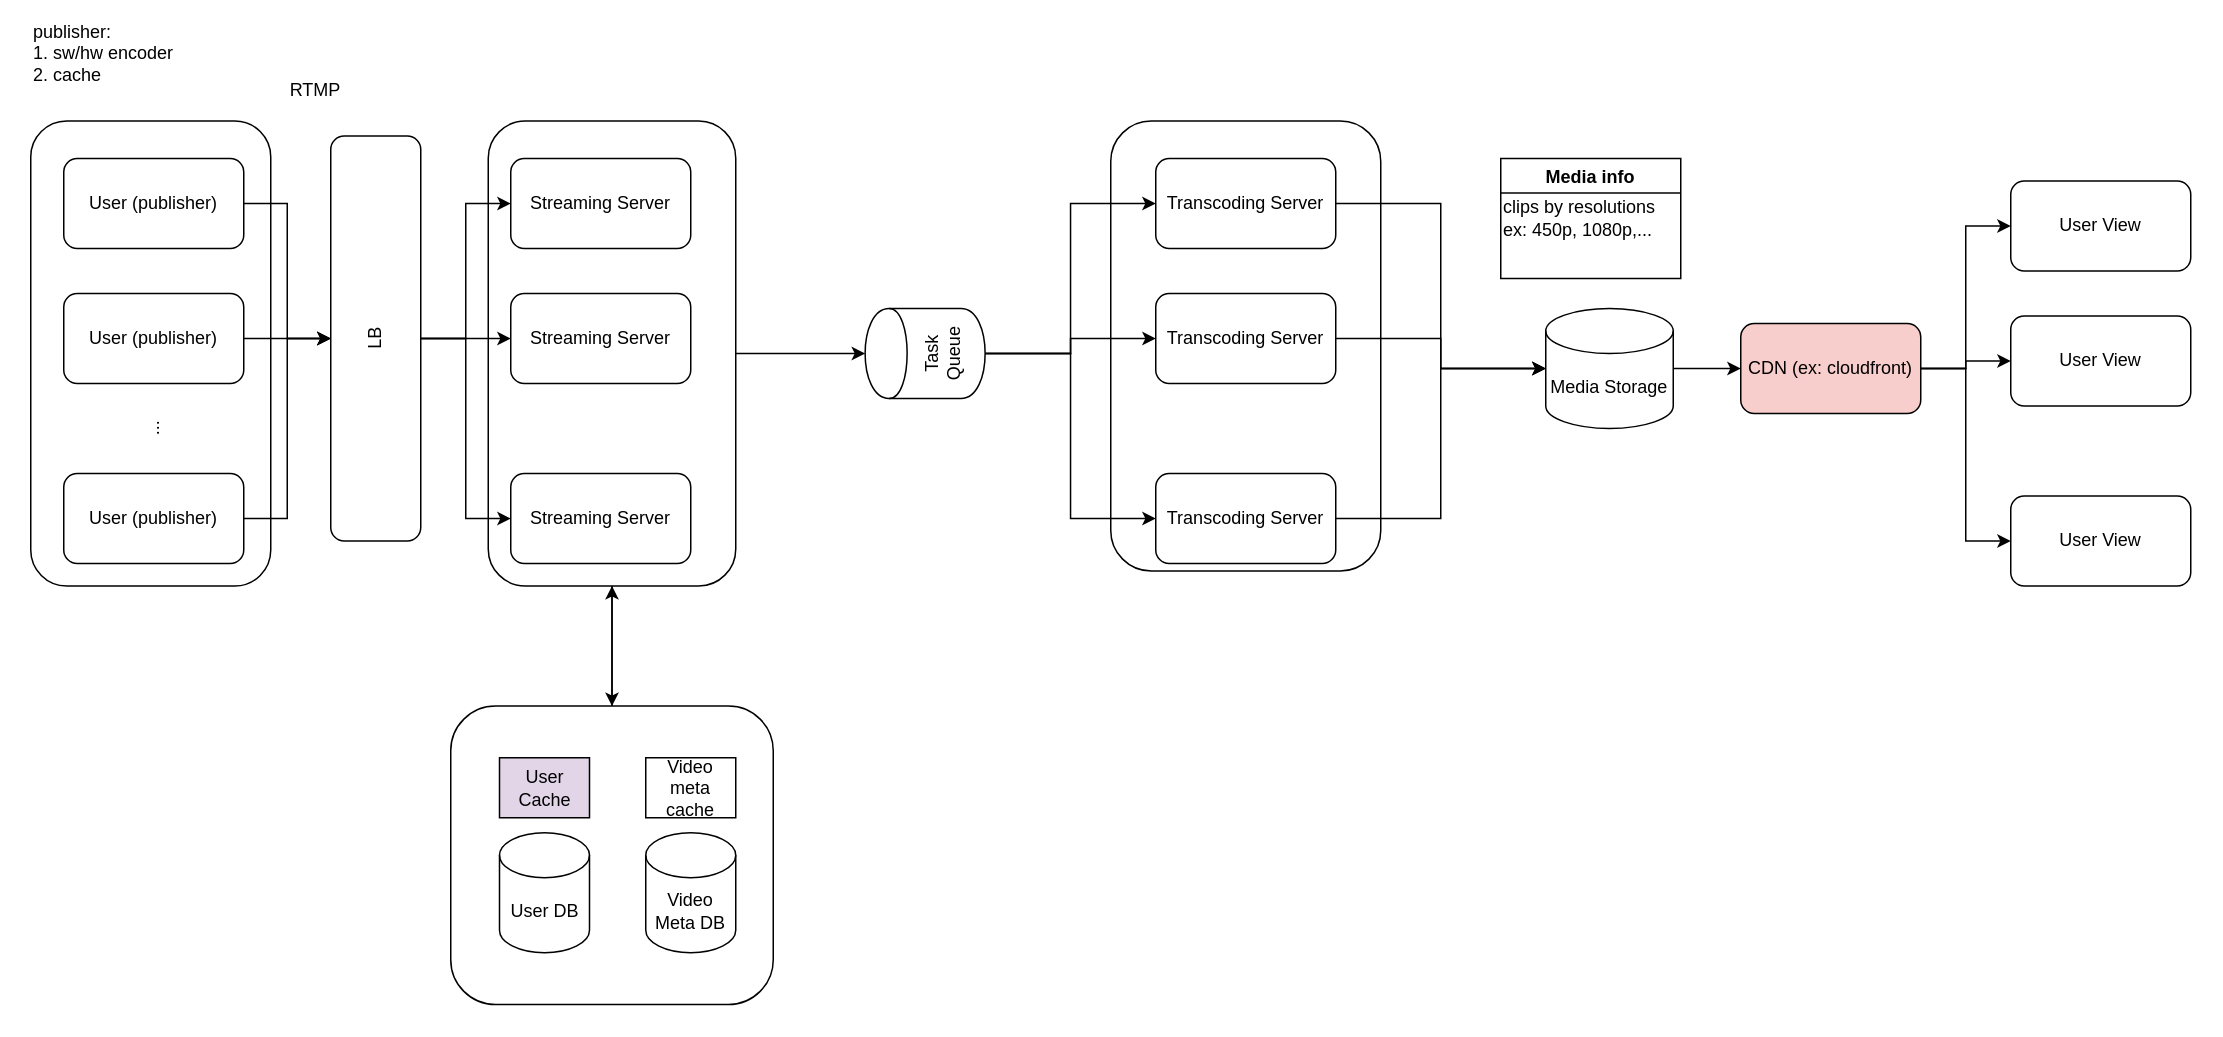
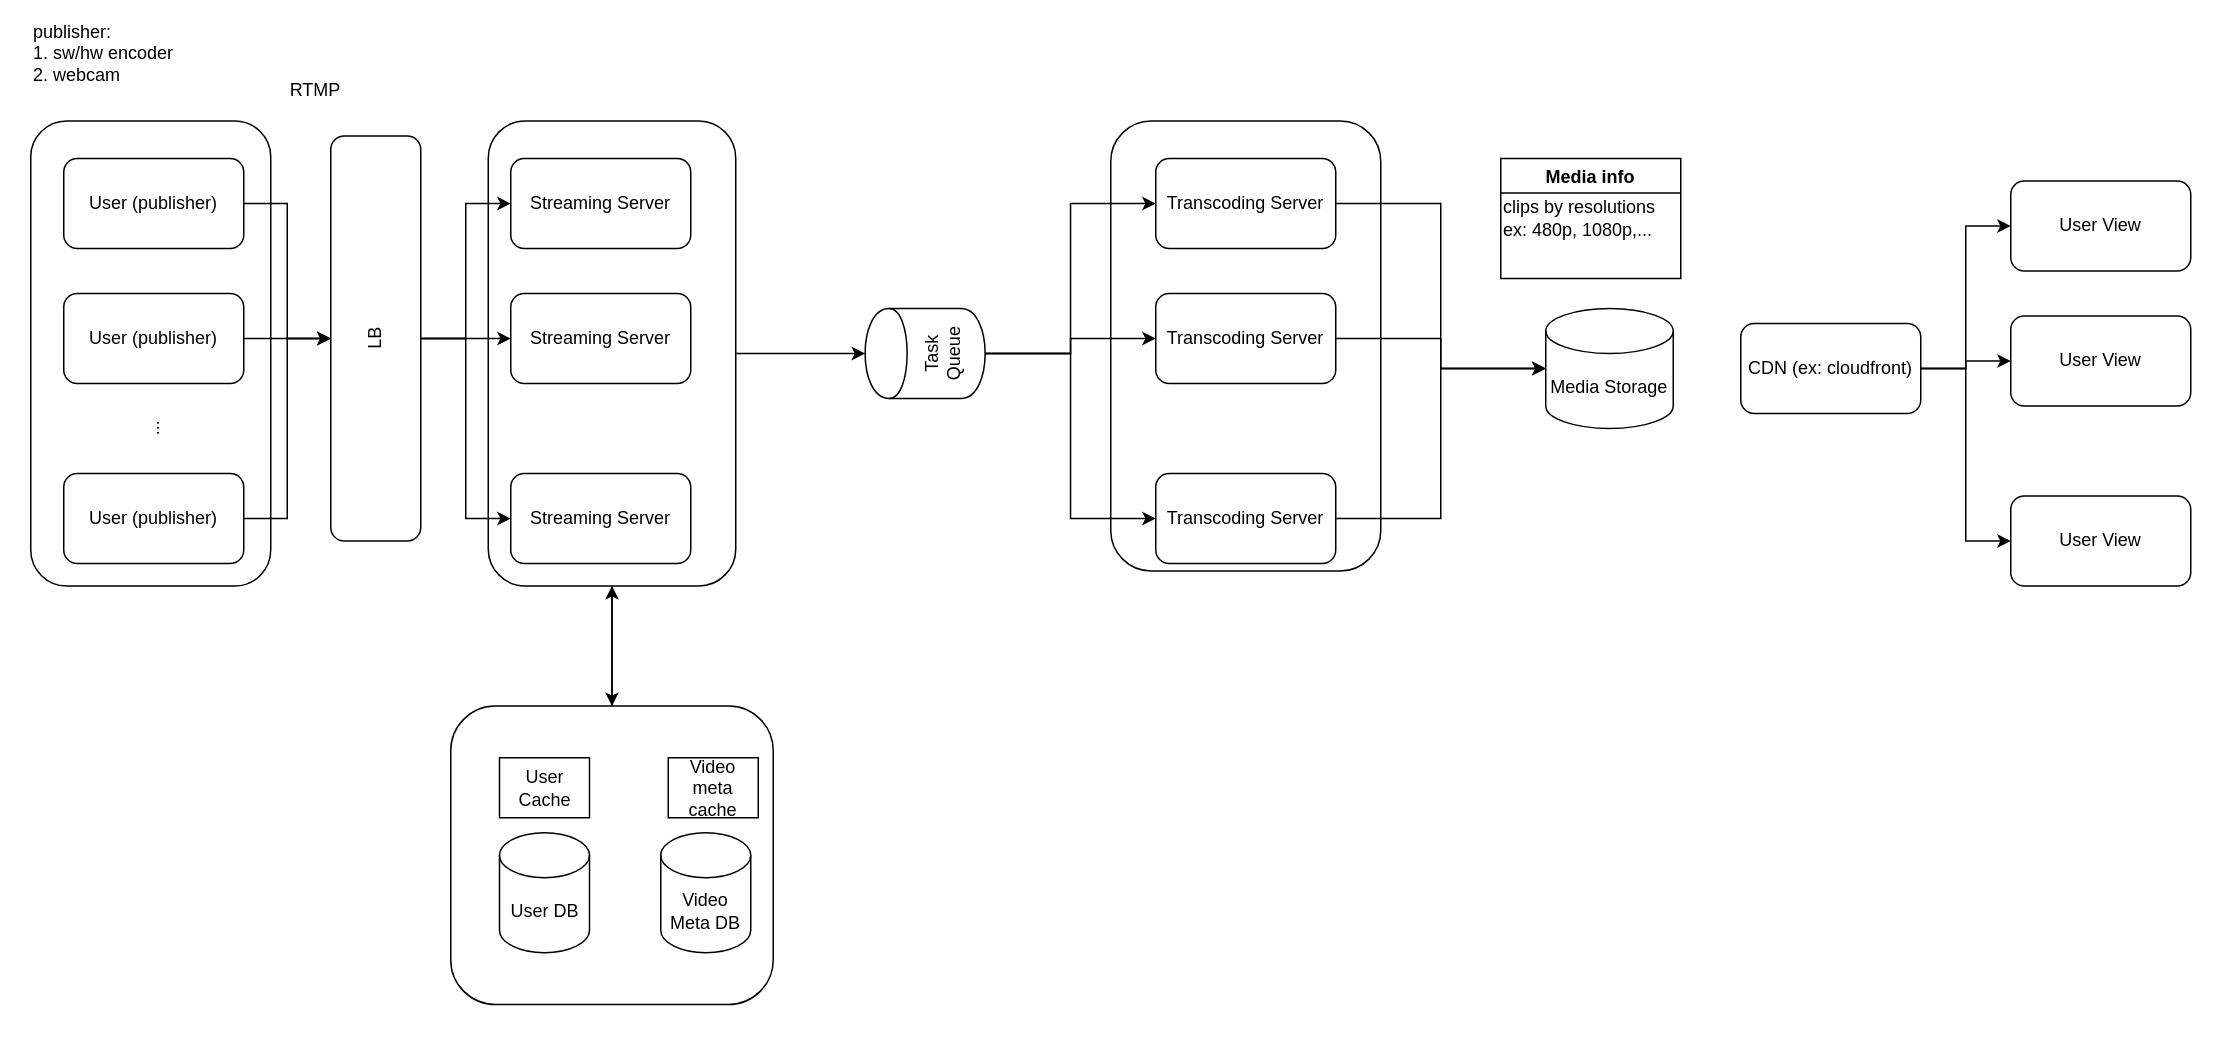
(107, 53) -> (107, 53)
(1591, 218) -> (1591, 218)
(1702, 368) -> none
(1831, 368) -> (1831, 368)
(545, 788) -> (545, 788)
(691, 788) -> (713, 788)
(691, 893) -> (706, 893)
